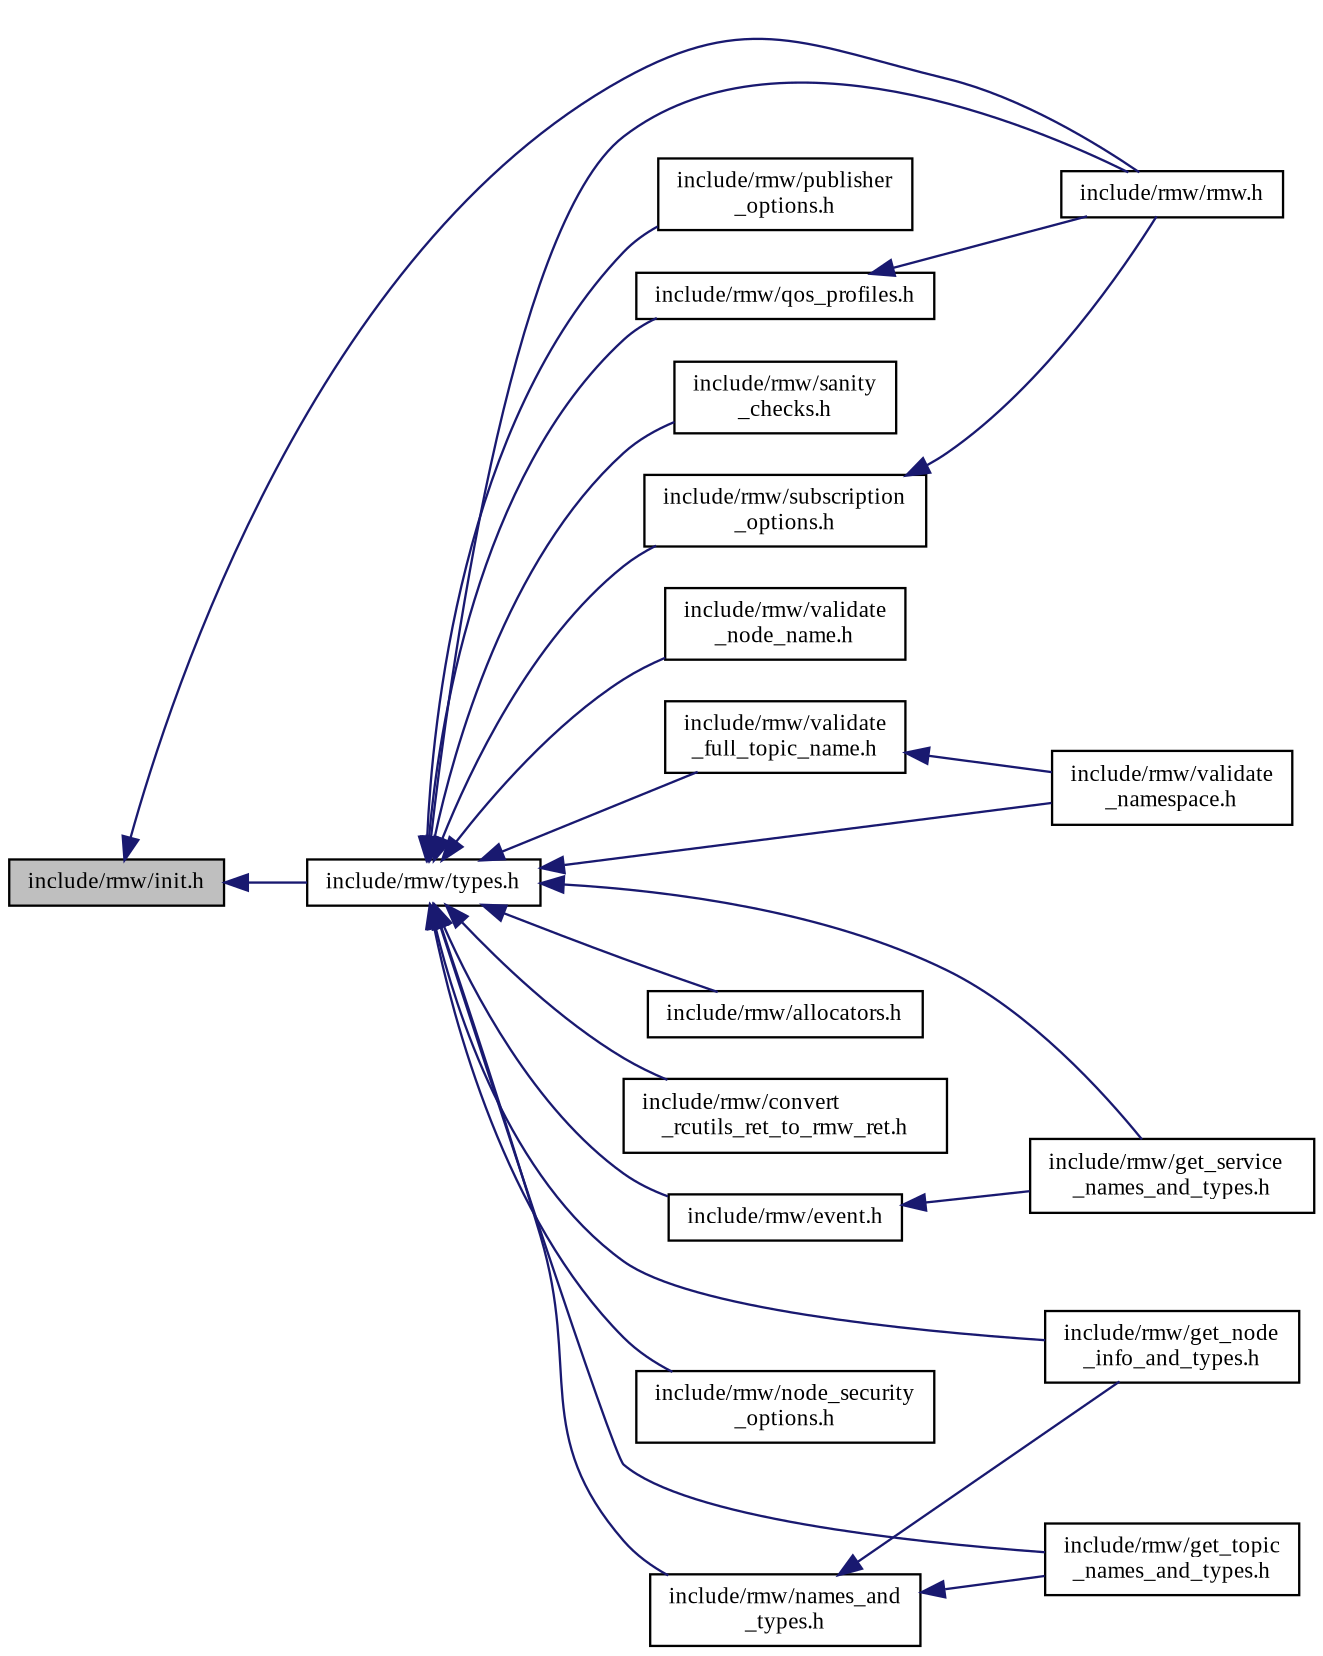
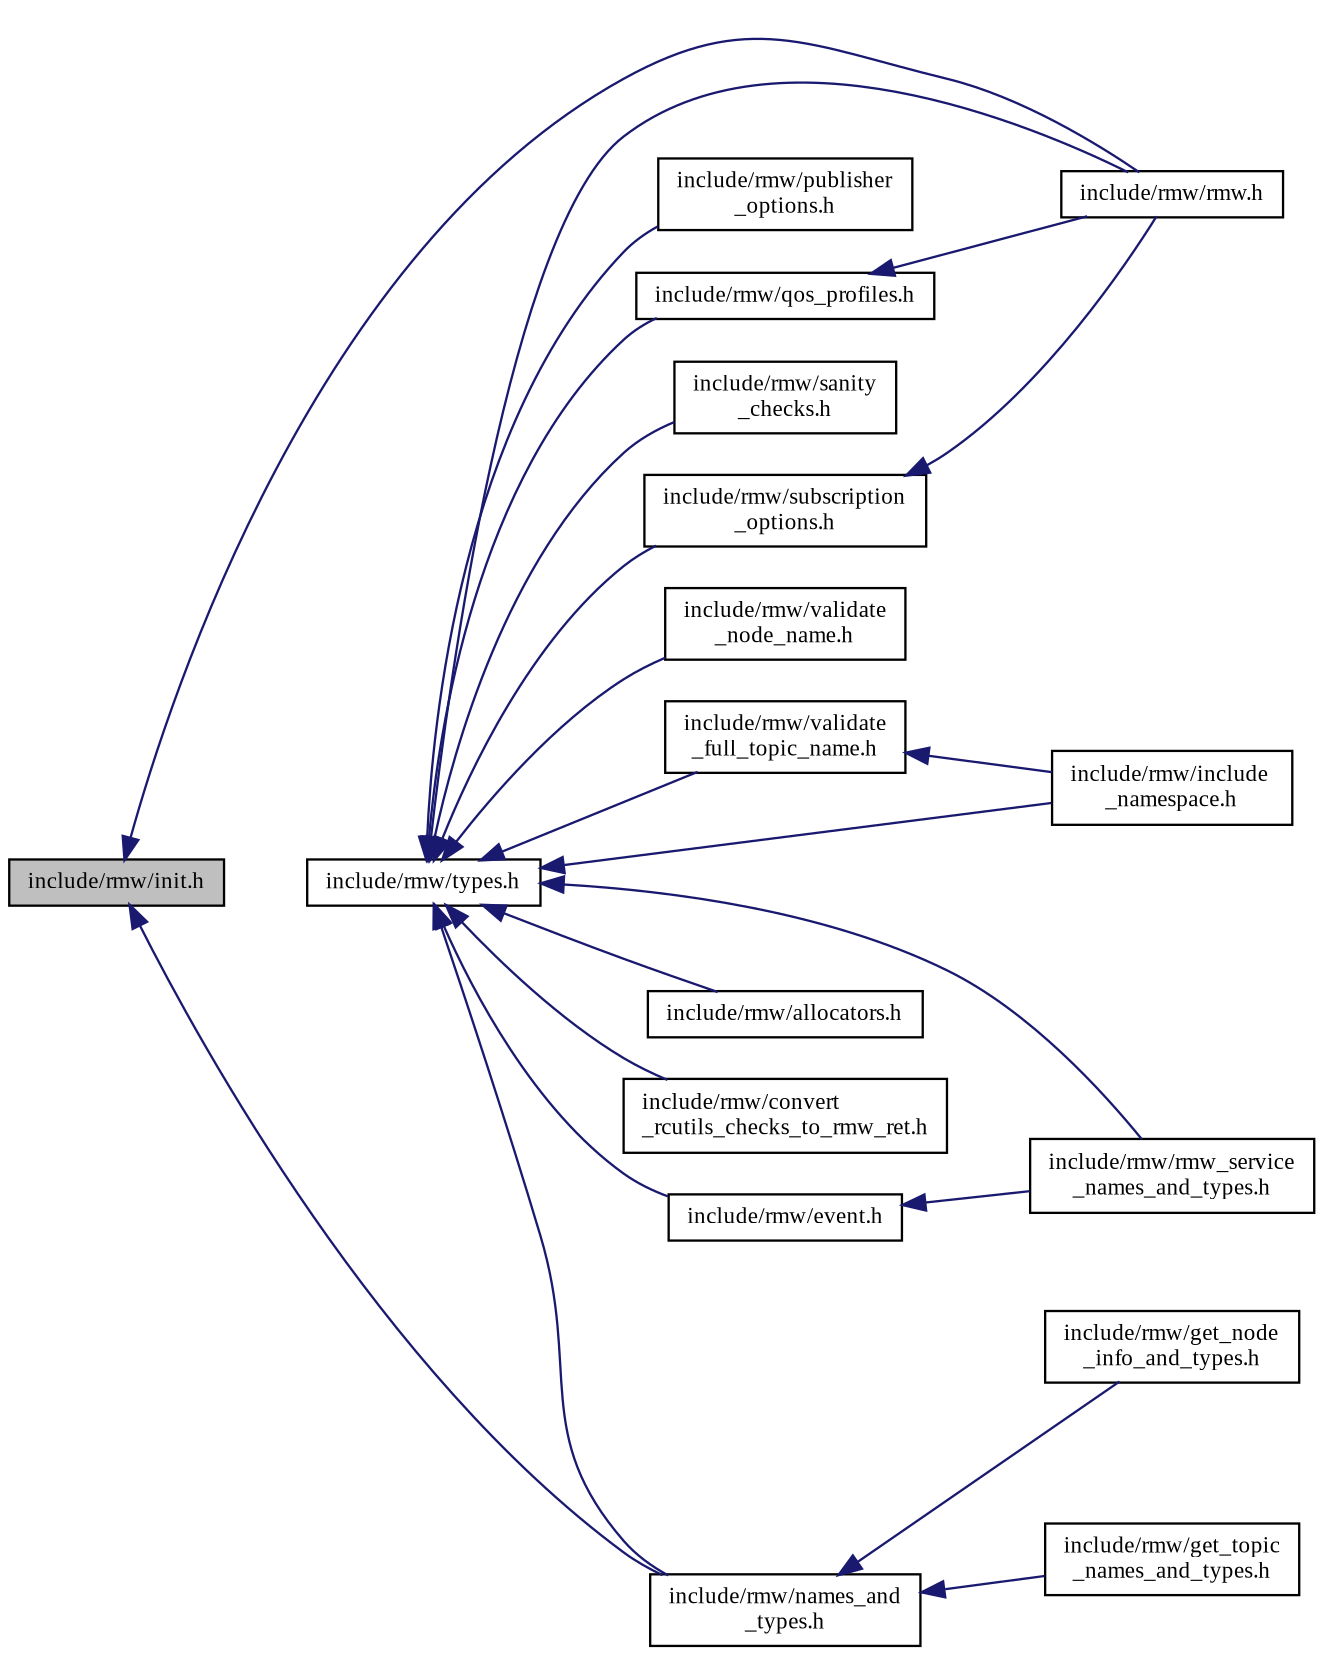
(1172, 788) -> (1172, 788)
(278, 883) -> (362, 1283)
(785, 1116) -> (785, 1116)
(1172, 1176) -> (1172, 1176)
(642, 1271) -> none
(599, 1403) -> none
(785, 1407) -> none
